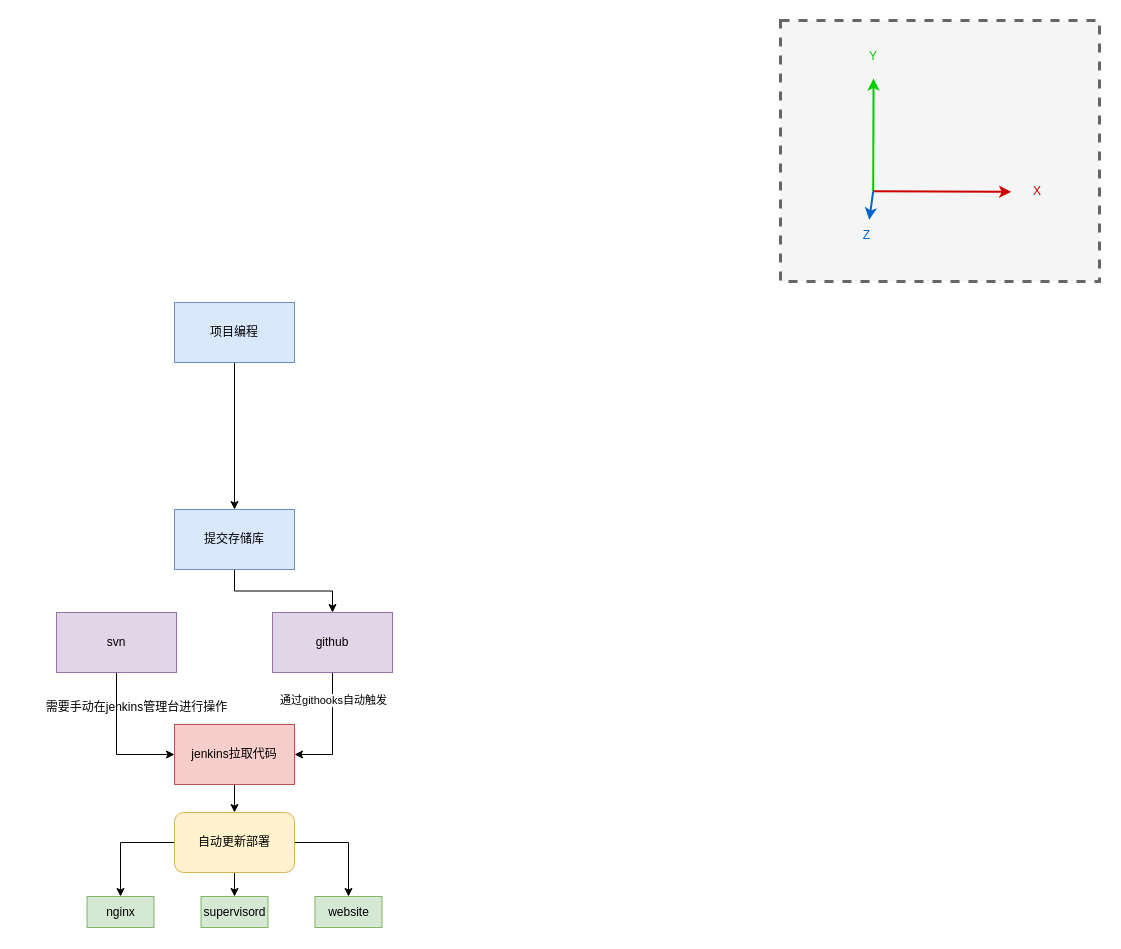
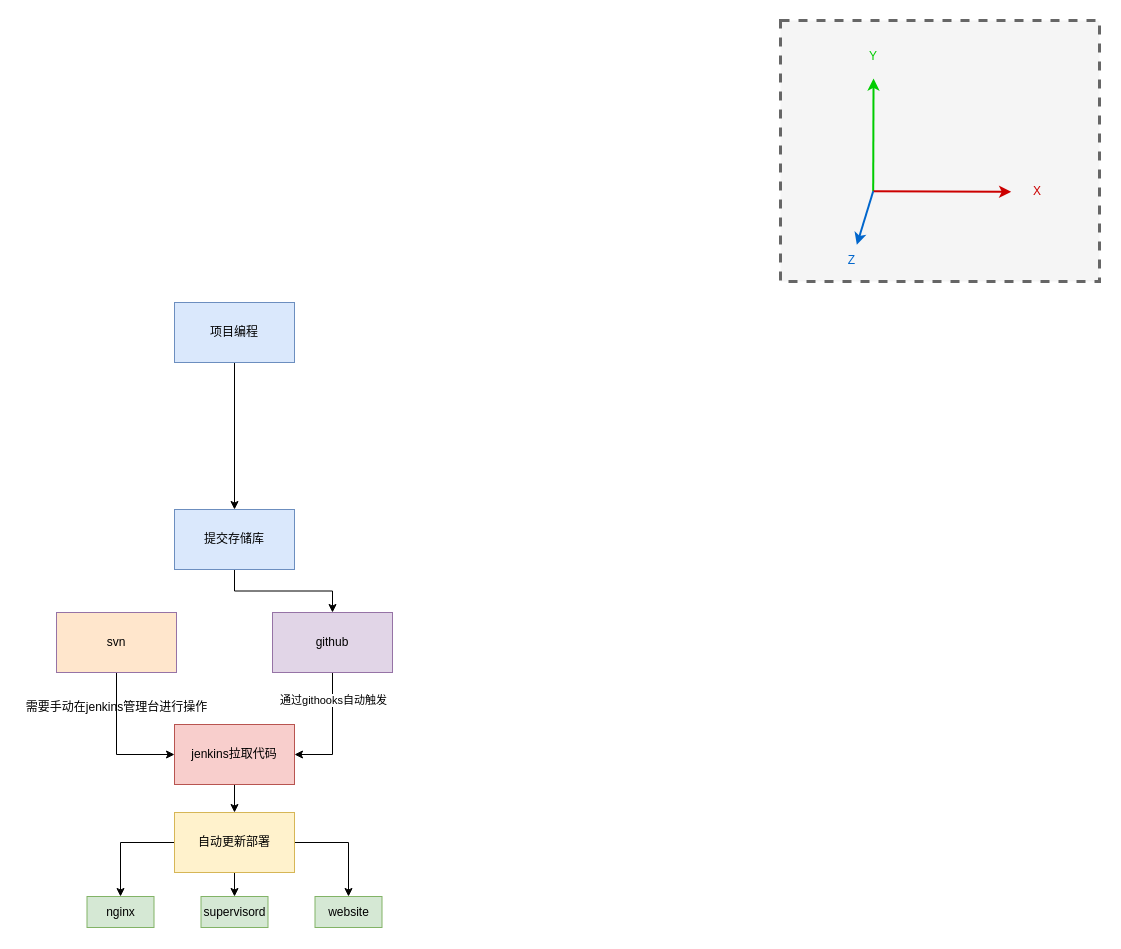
(867, 235) -> (852, 260)
(117, 643) -> (117, 643)
(137, 708) -> (117, 708)
(235, 843) -> (235, 843)
